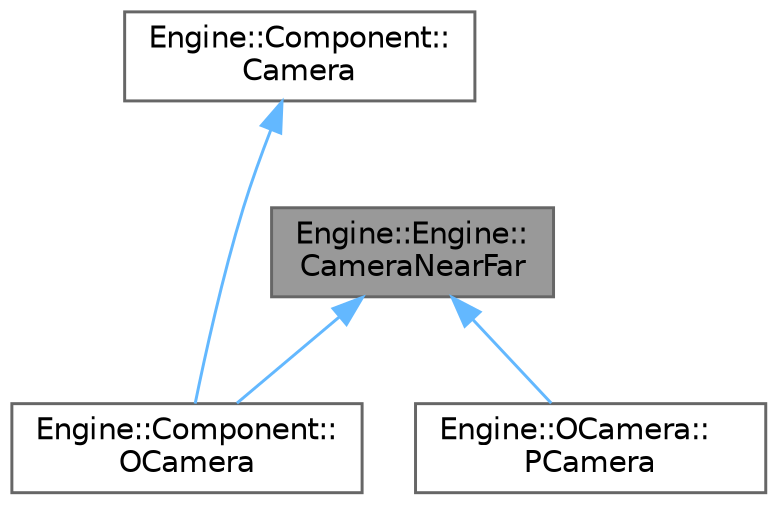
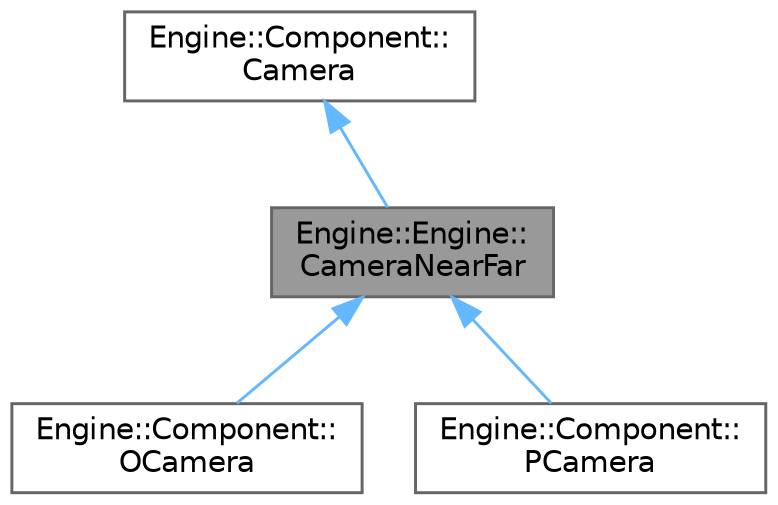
(227, 265) -> (364, 168)
(591, 448) -> (591, 448)
